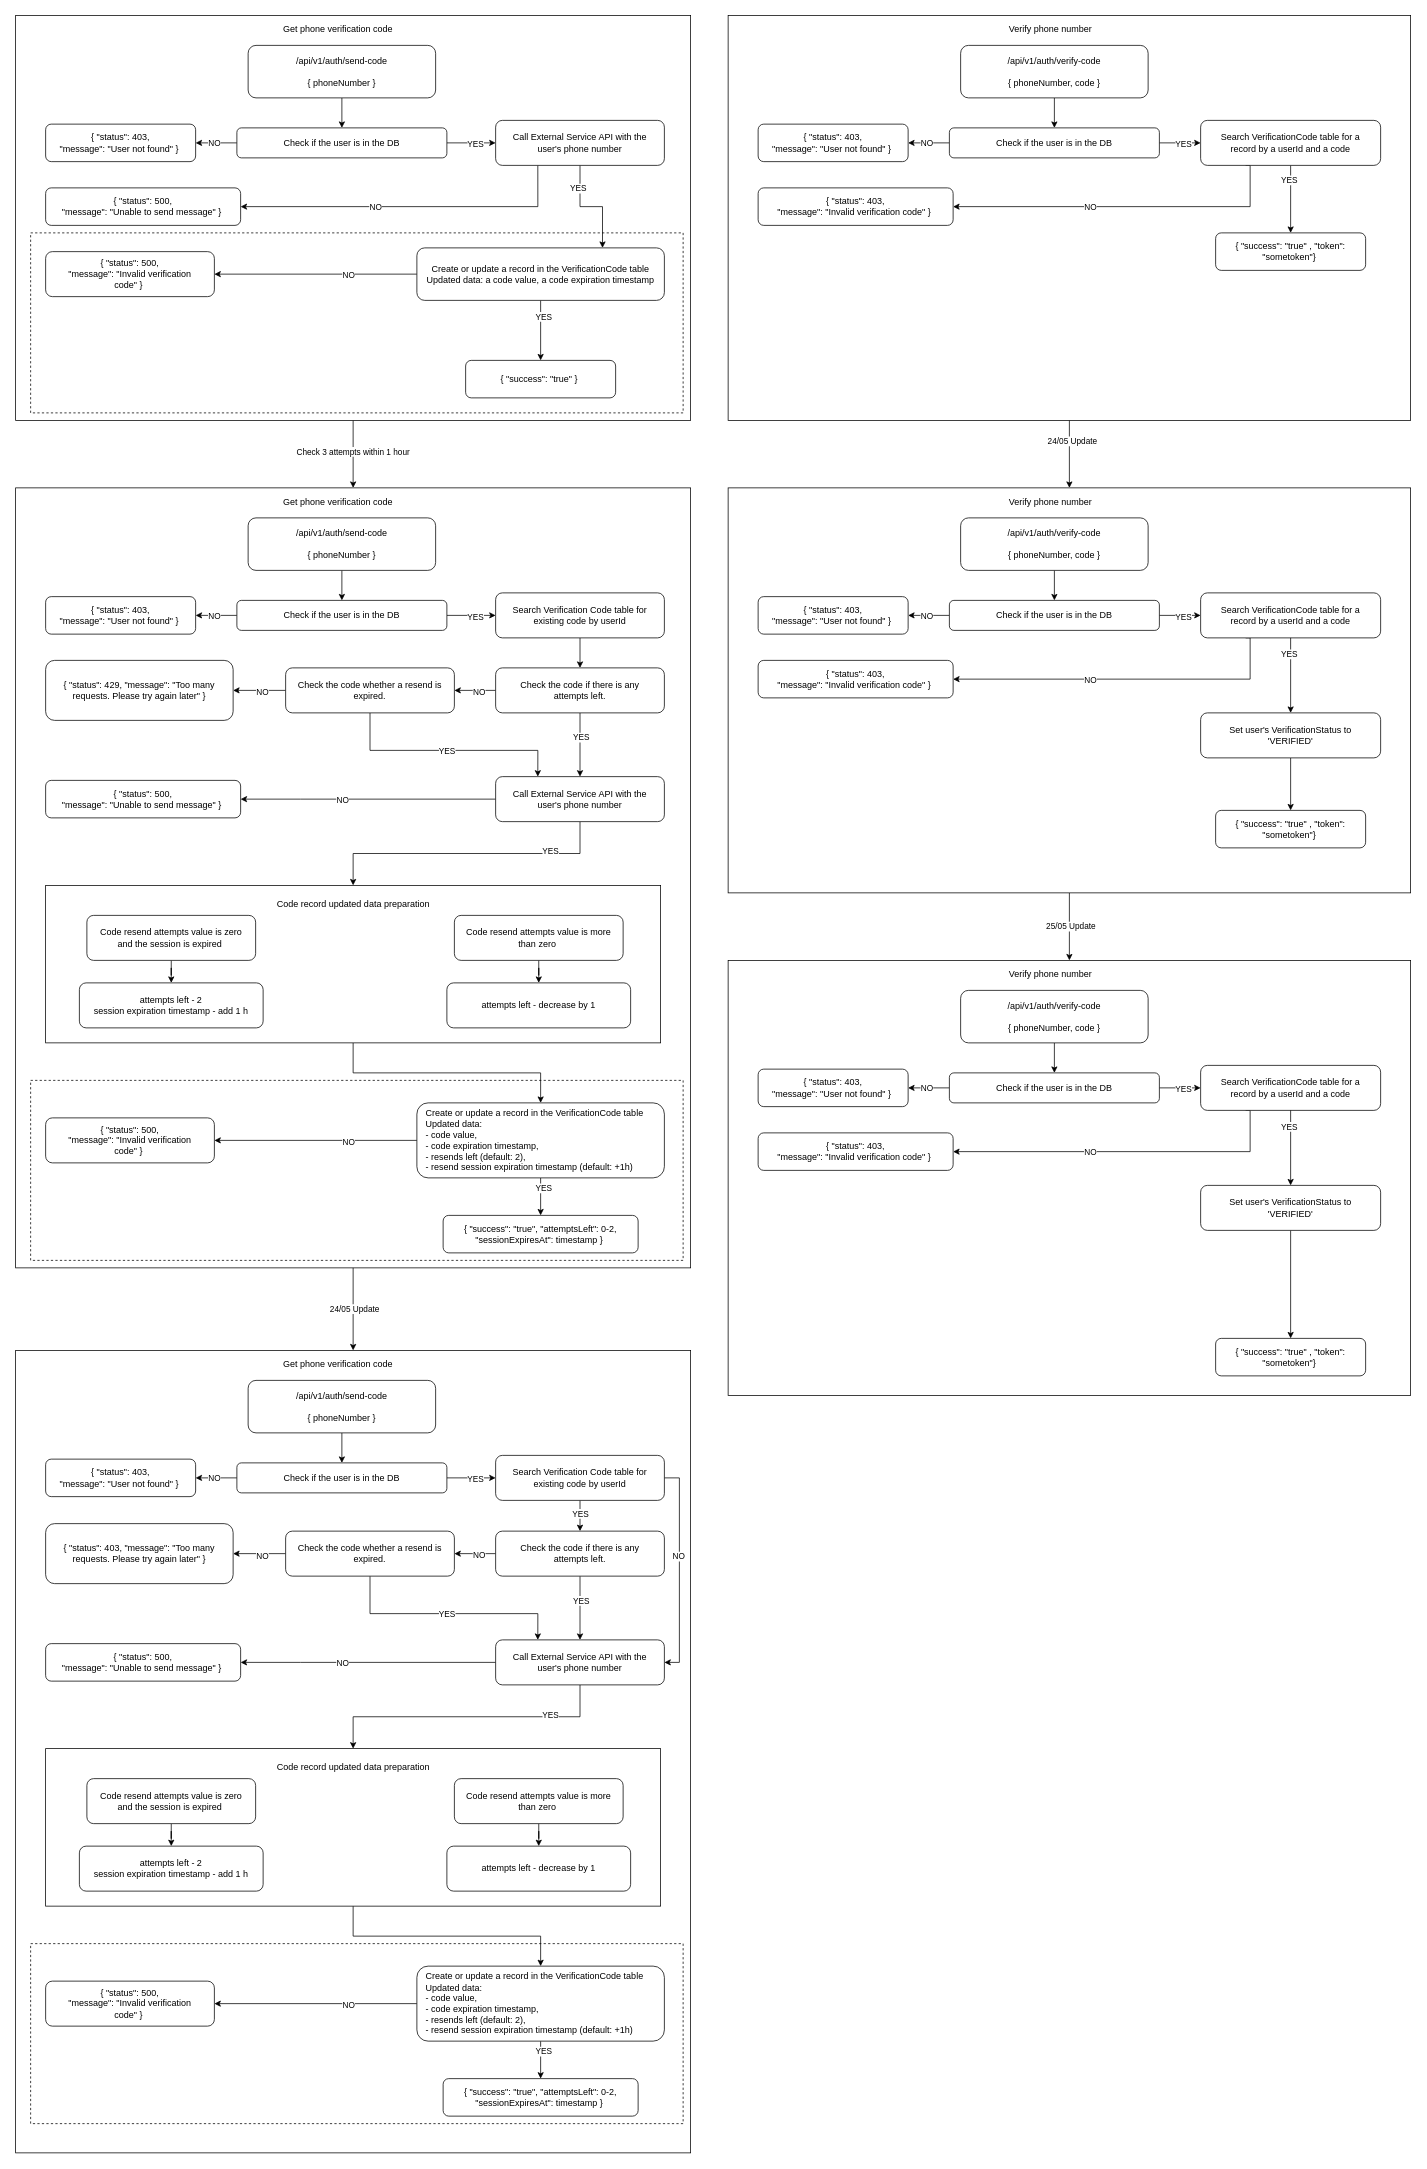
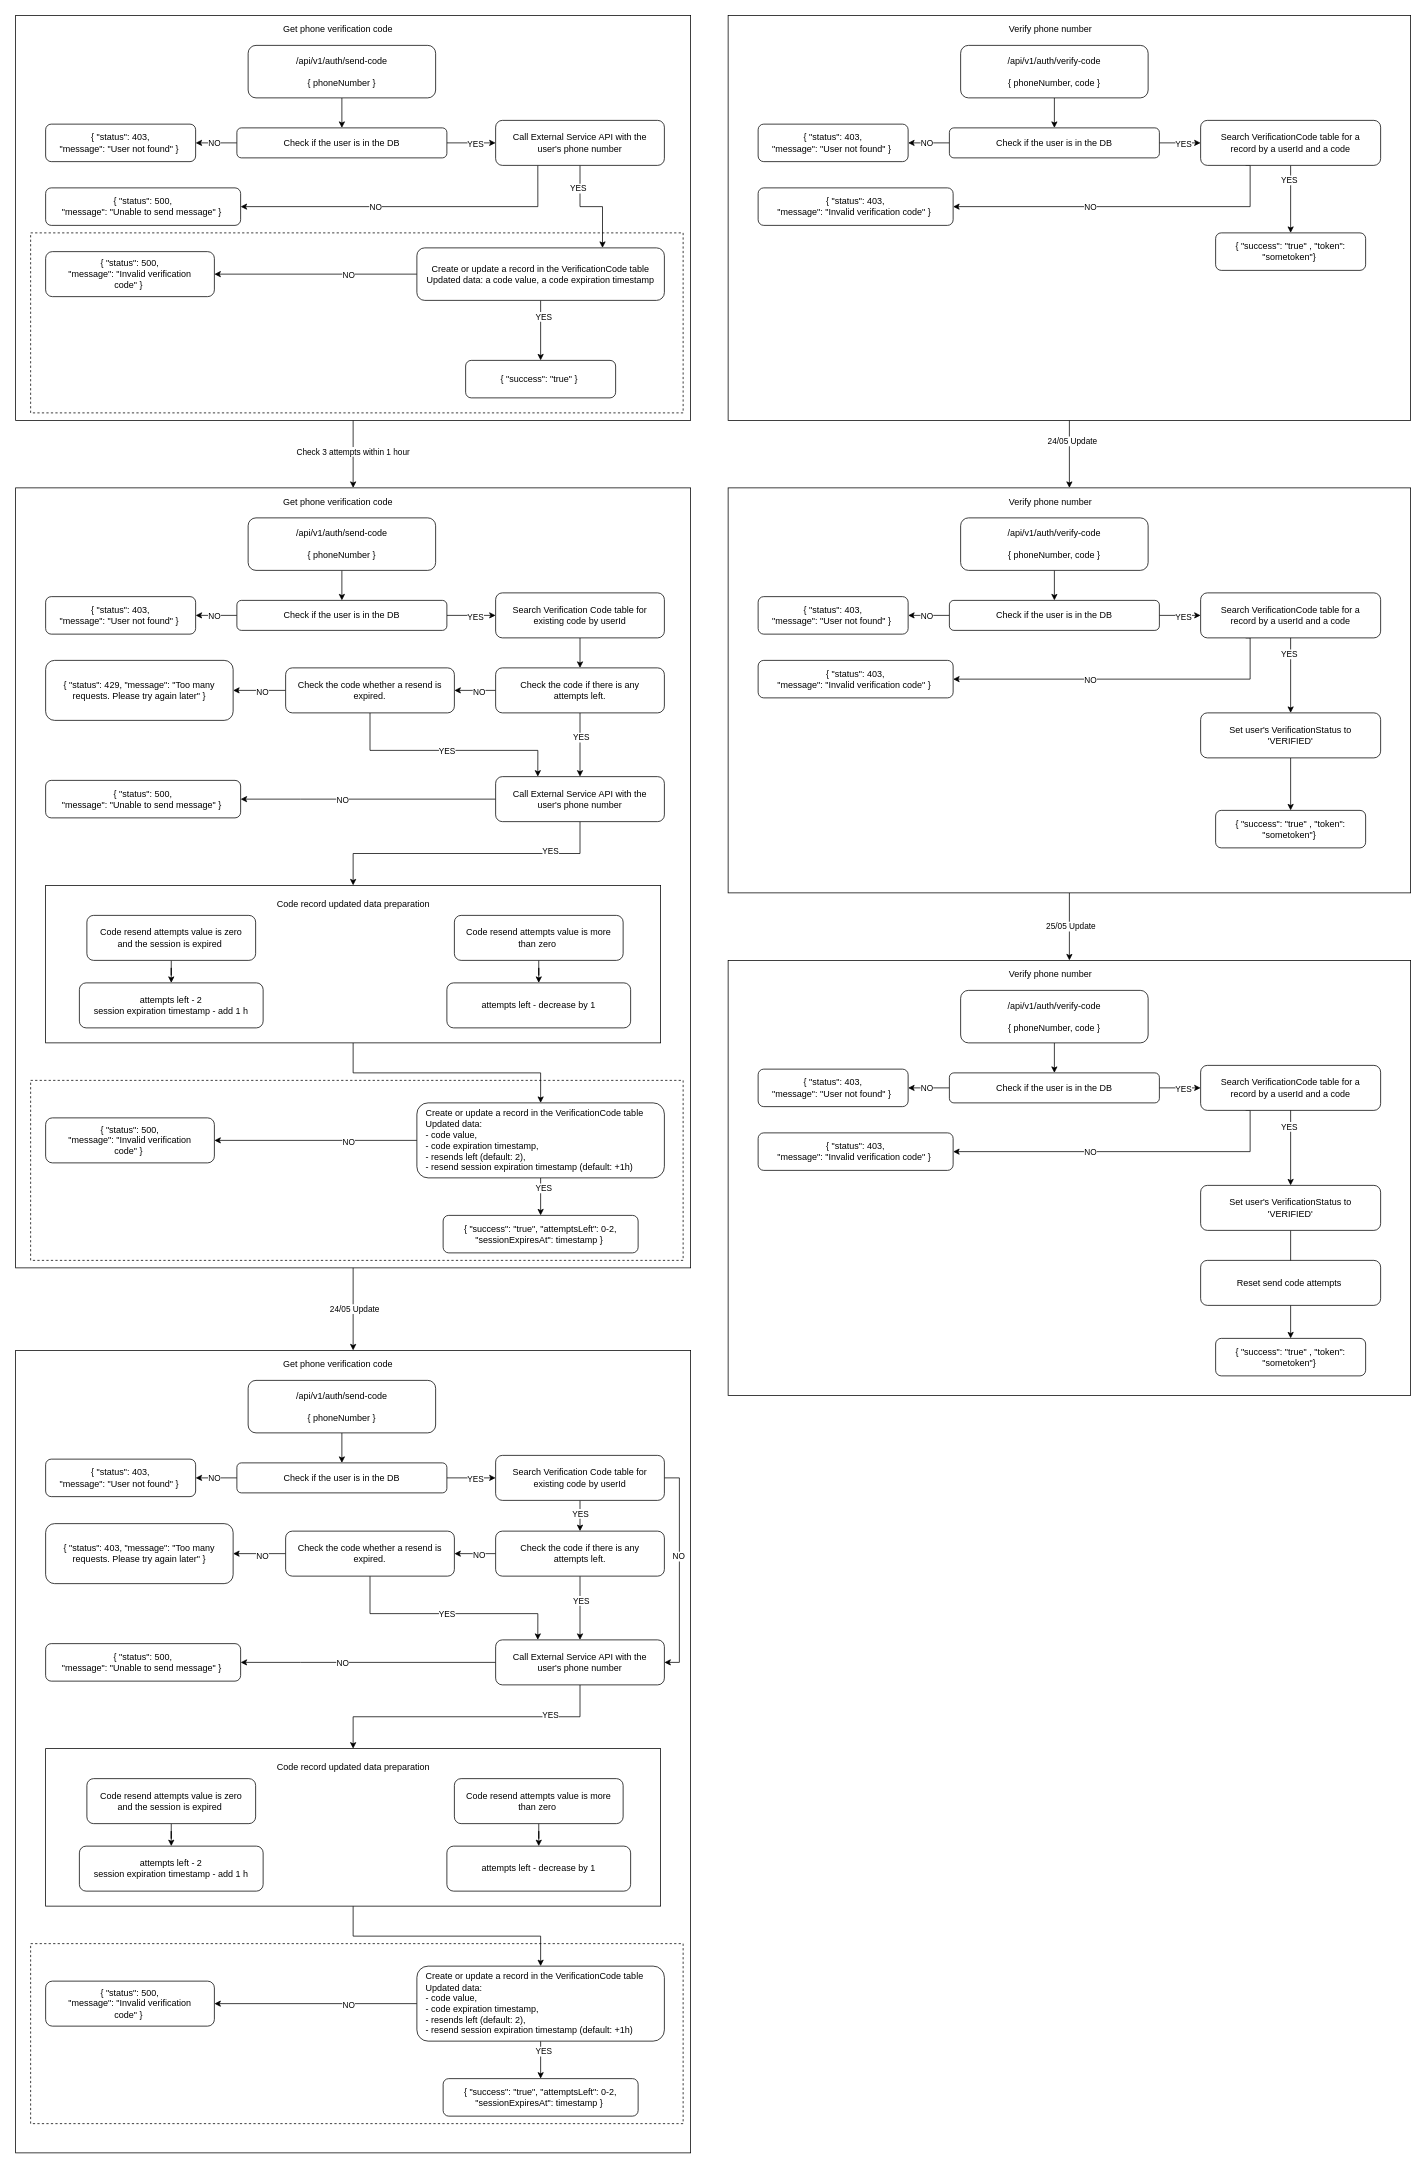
none -> (1290, 1283)
